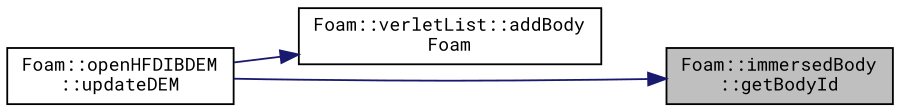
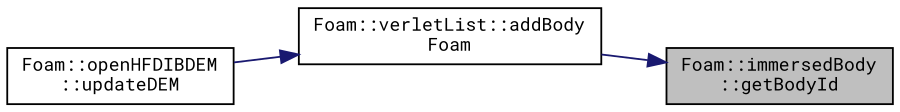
(441, 81) -> (625, 57)
